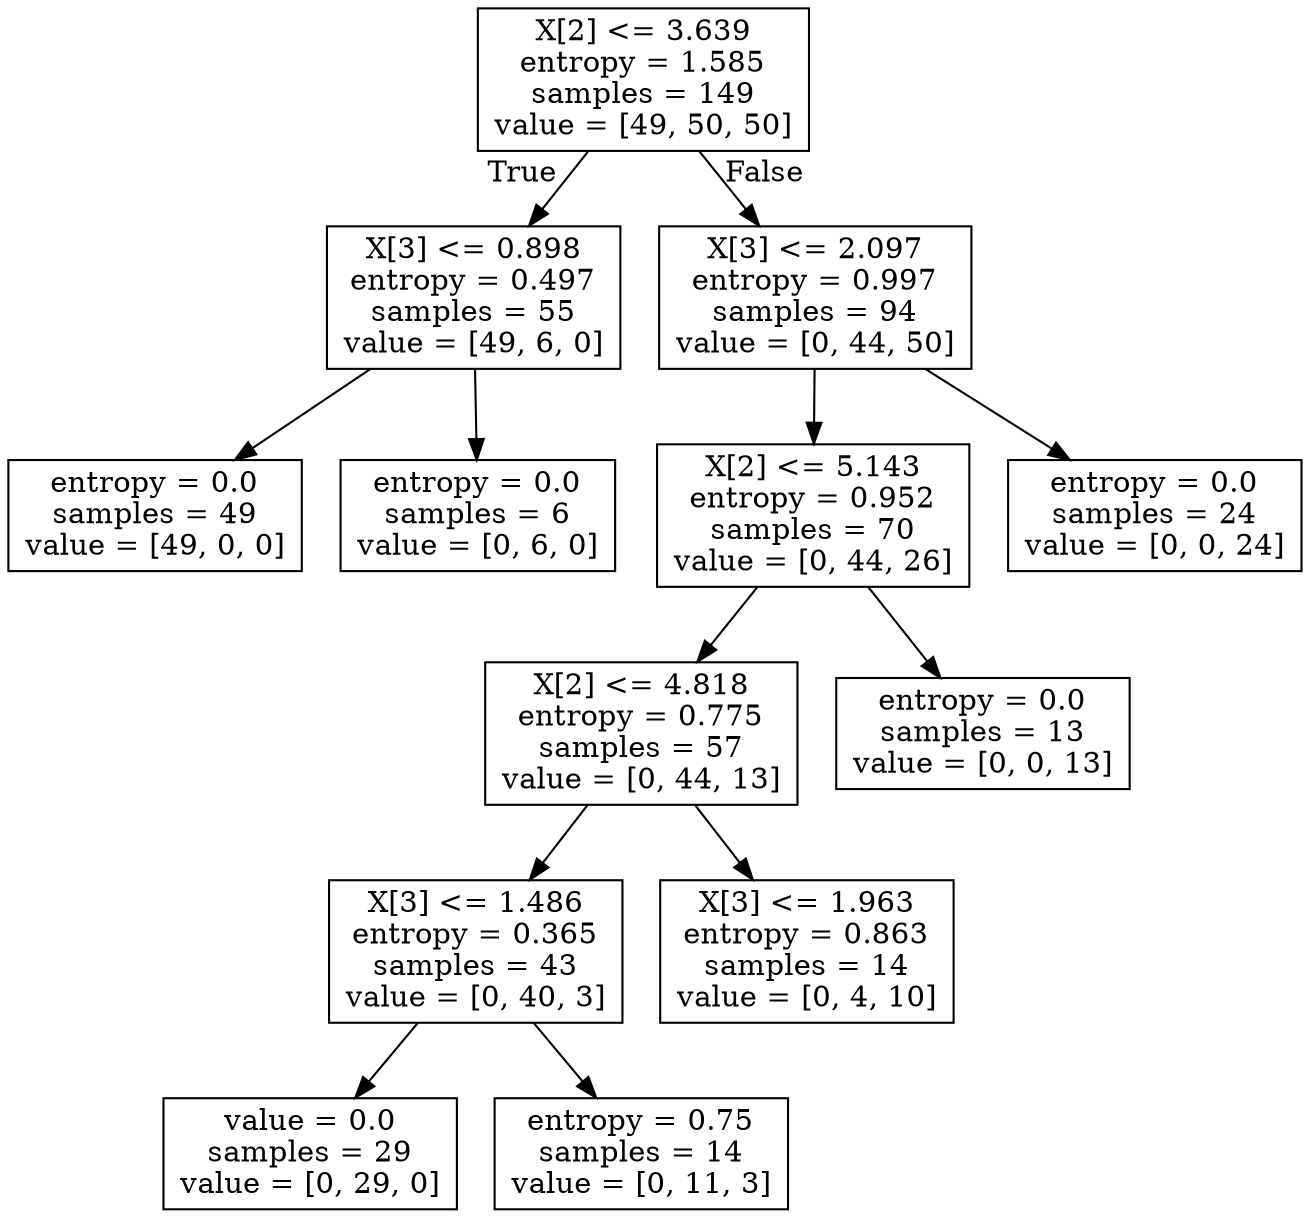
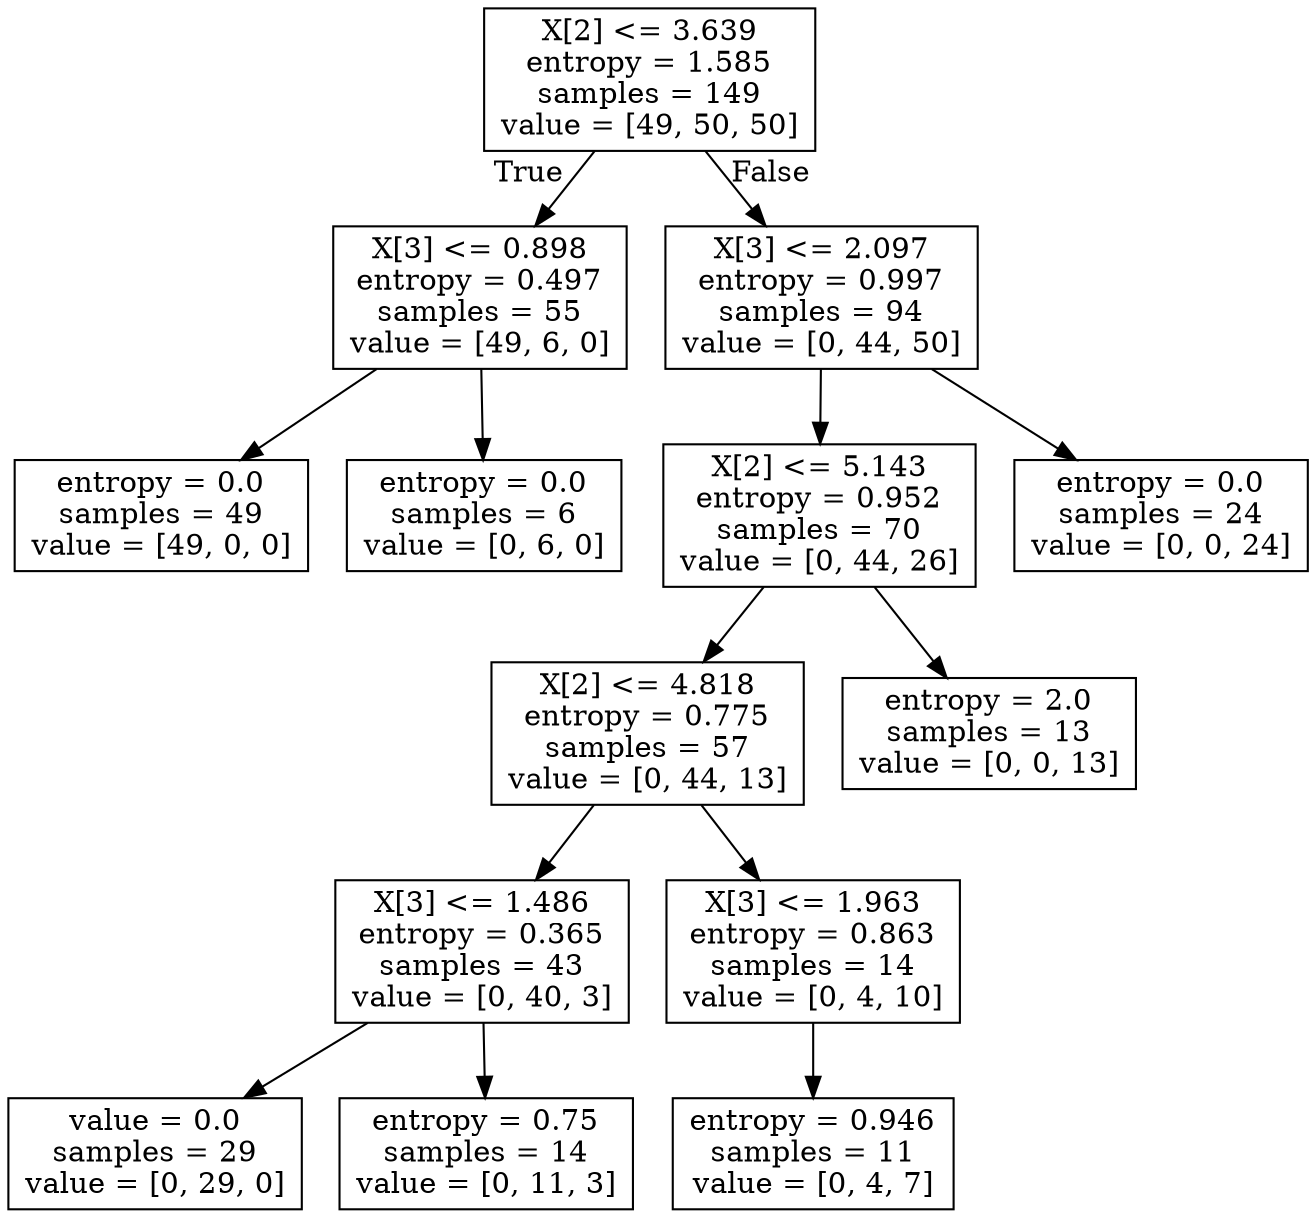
(983, 734) -> (989, 734)
none -> (813, 1154)
